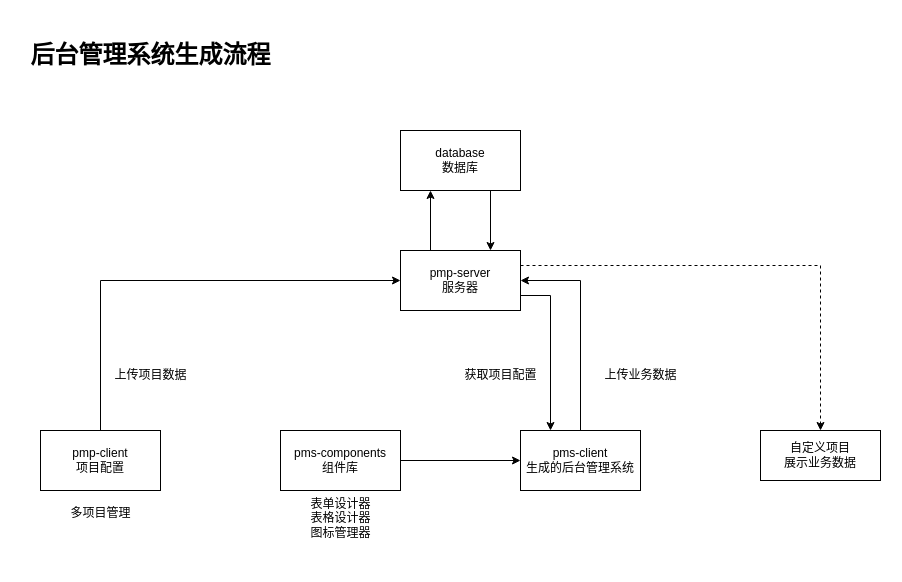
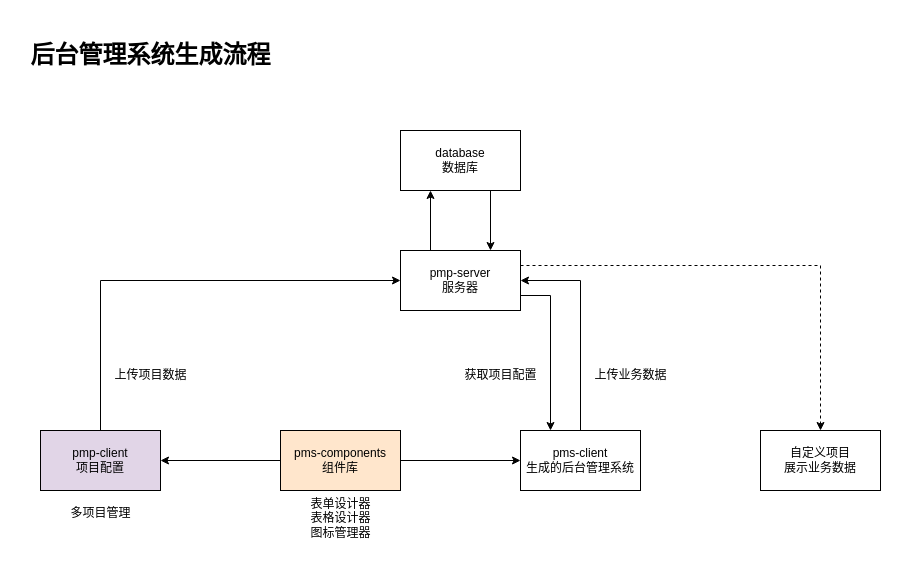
(641, 376) -> (631, 376)
(821, 456) -> (821, 461)
(101, 461) -> (101, 461)
none -> (224, 461)
(341, 461) -> (341, 461)
